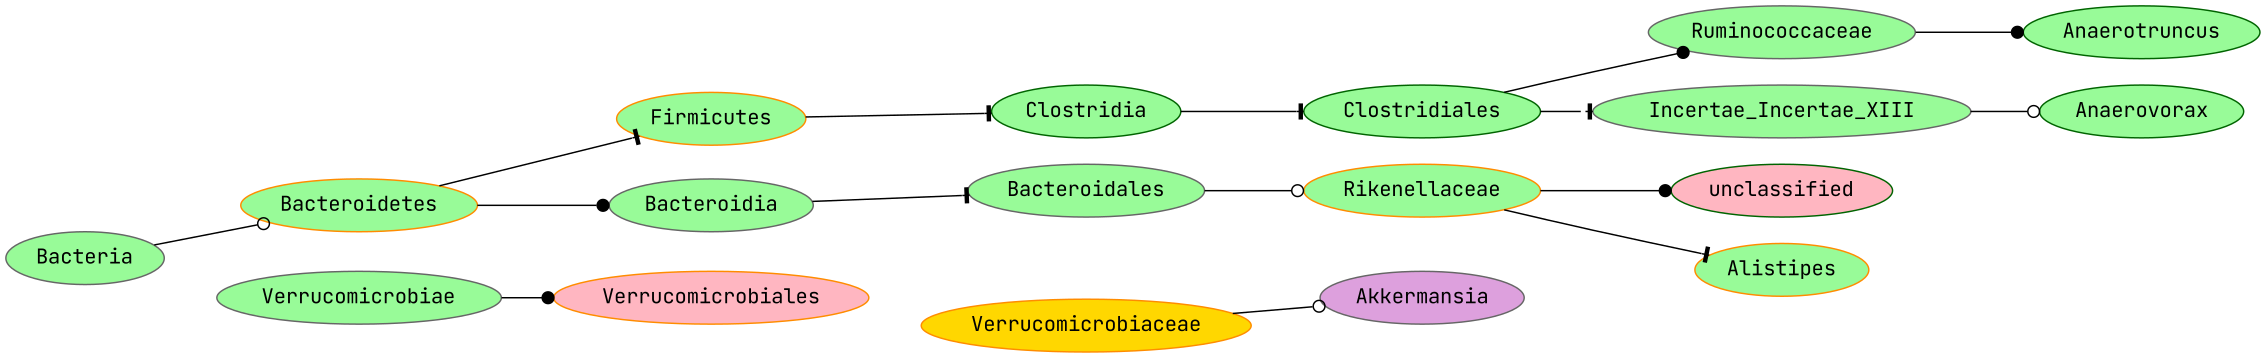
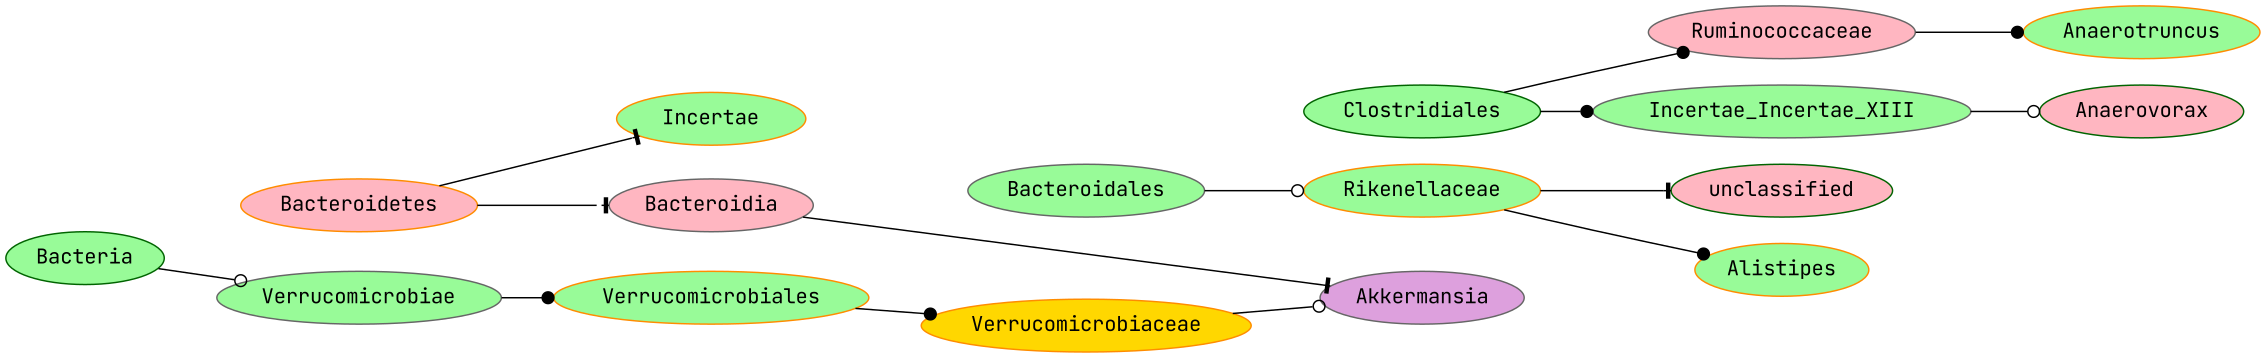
(1782, 32) -> (1782, 32)
(2142, 32) -> (2142, 32)
(1086, 111) -> none
(1561, 111) -> (1561, 111)
(2142, 111) -> (2142, 111)
(711, 119) -> (711, 119)
(1602, 191) -> (1602, 191)
(887, 198) -> (1063, 251)
(359, 205) -> (359, 205)
(537, 205) -> (537, 205)
(711, 205) -> (711, 205)
(1603, 232) -> (1603, 232)
(206, 235) -> (197, 274)
(85, 258) -> (85, 258)
(711, 298) -> (711, 298)
none -> (890, 311)
